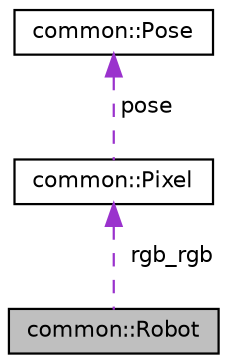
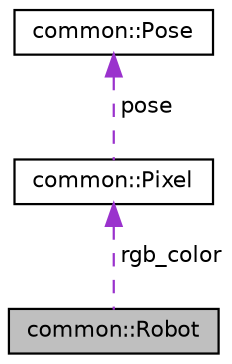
(168, 257) -> (168, 257)
